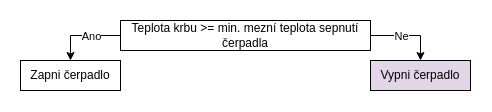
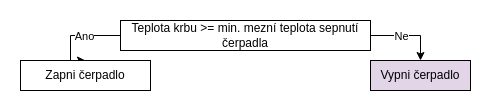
(71, 76) -> (86, 76)
